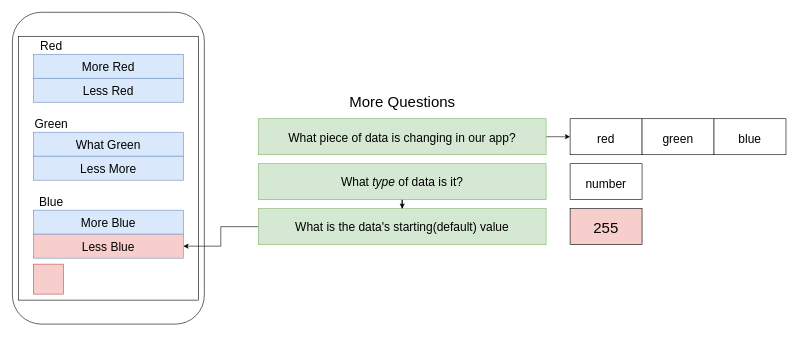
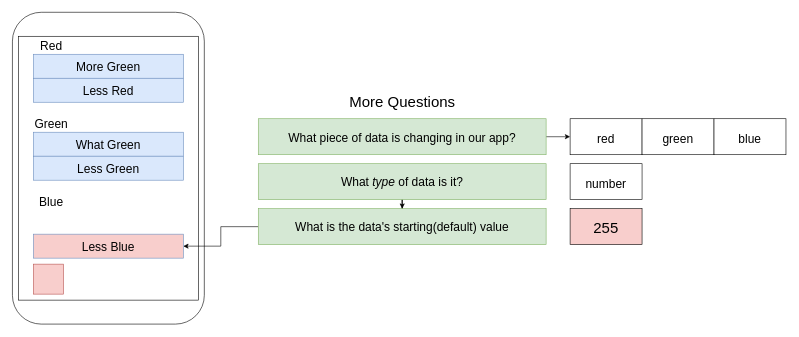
(108, 66) -> (108, 66)
(108, 168) -> (108, 168)
(108, 222) -> none
